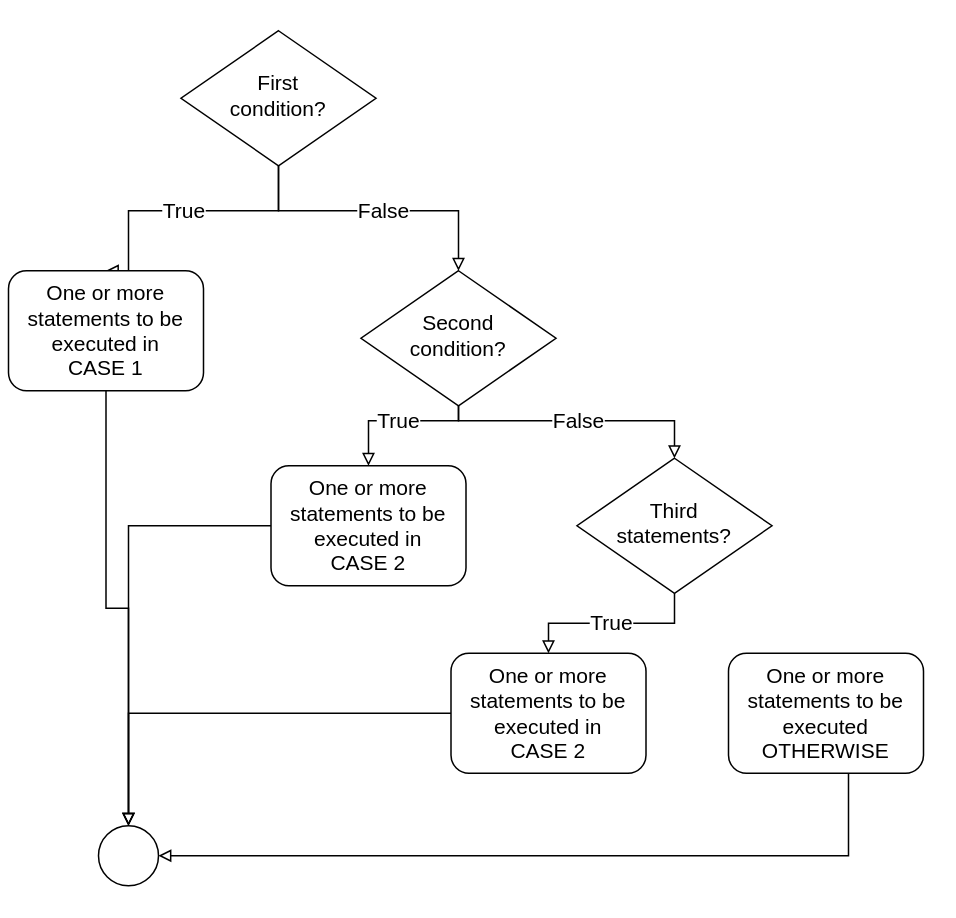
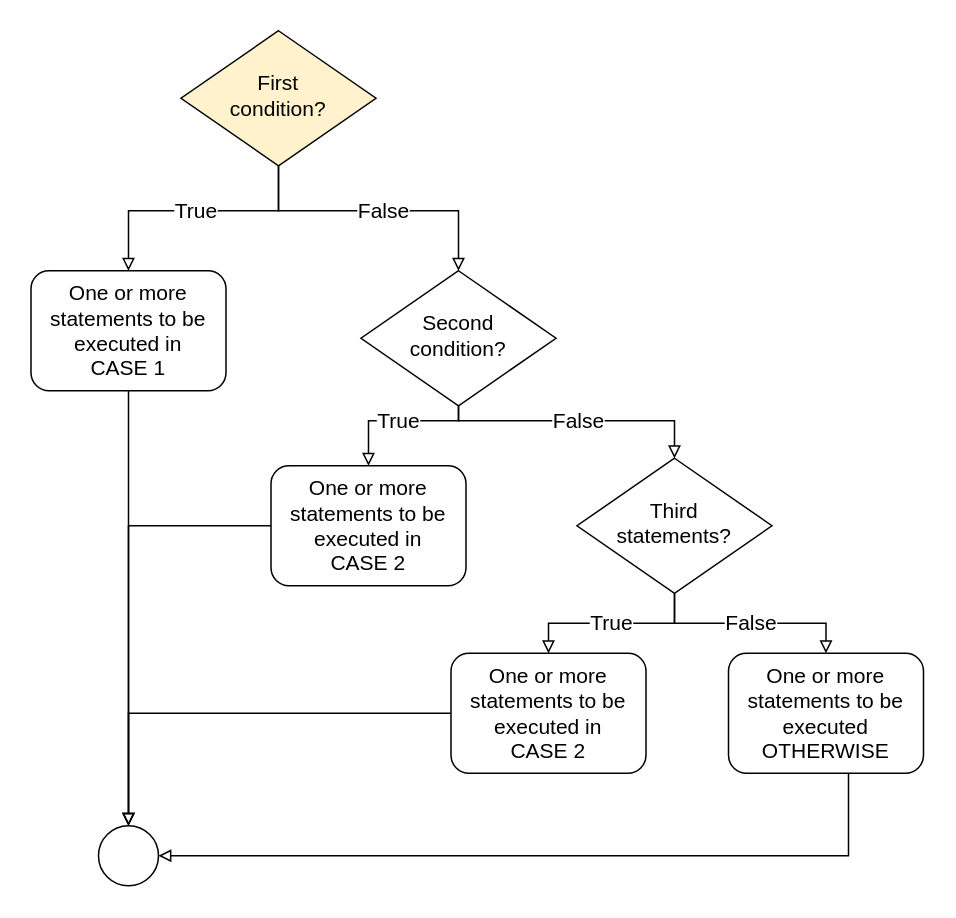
(278, 98) -> (278, 98)
(106, 331) -> (128, 331)
none -> (760, 623)
